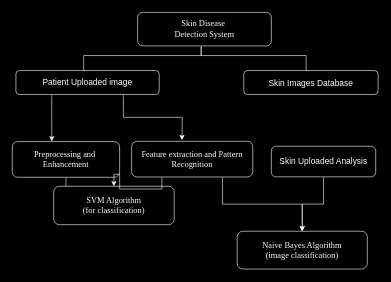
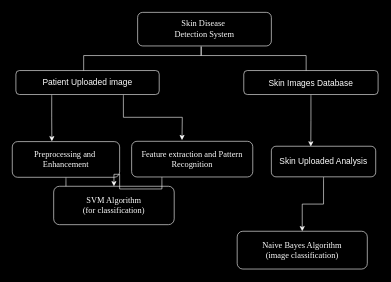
none -> (311, 141)
(248, 204) -> none
